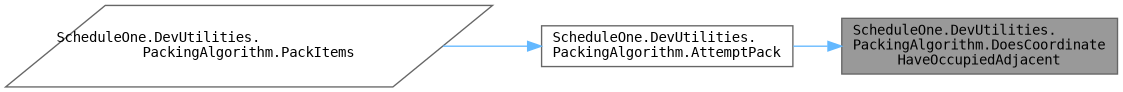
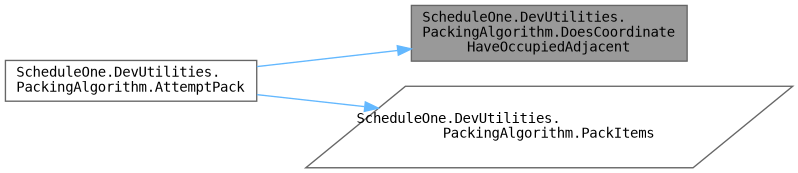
(485, 46) -> (311, 101)
